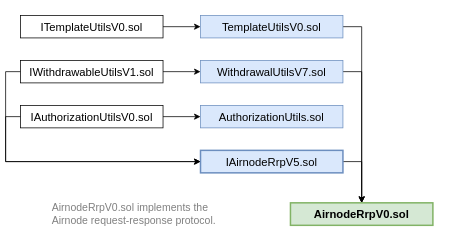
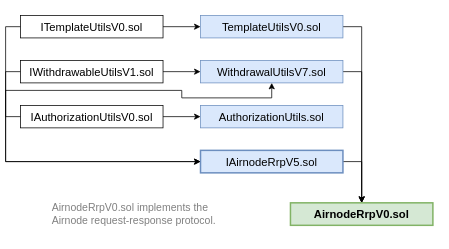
none -> (6, 40)
(7, 117) -> (99, 90)
